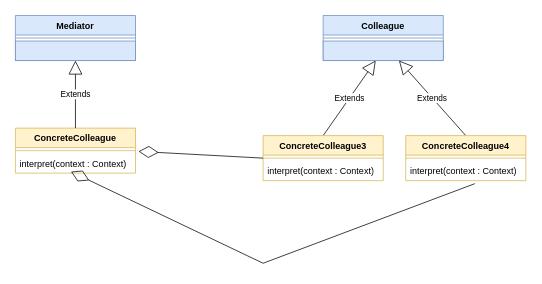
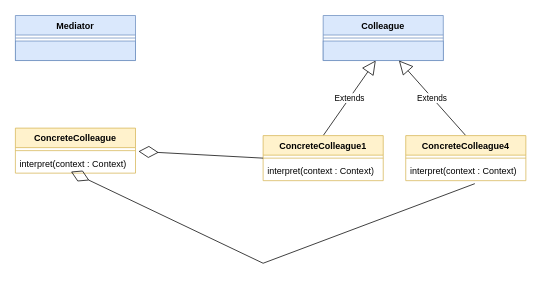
(75, 101) -> none
(323, 146) -> (323, 146)
